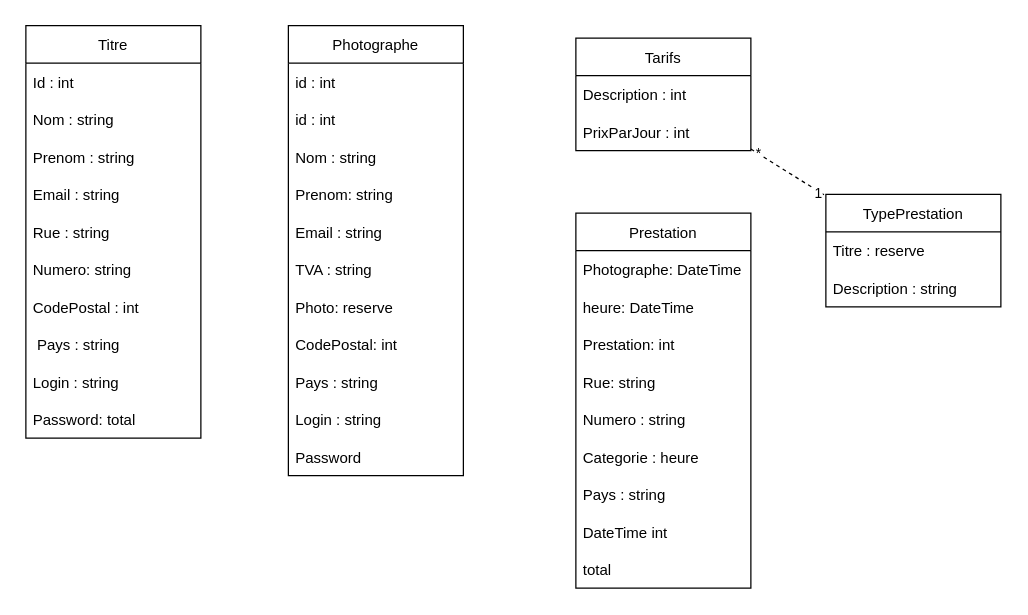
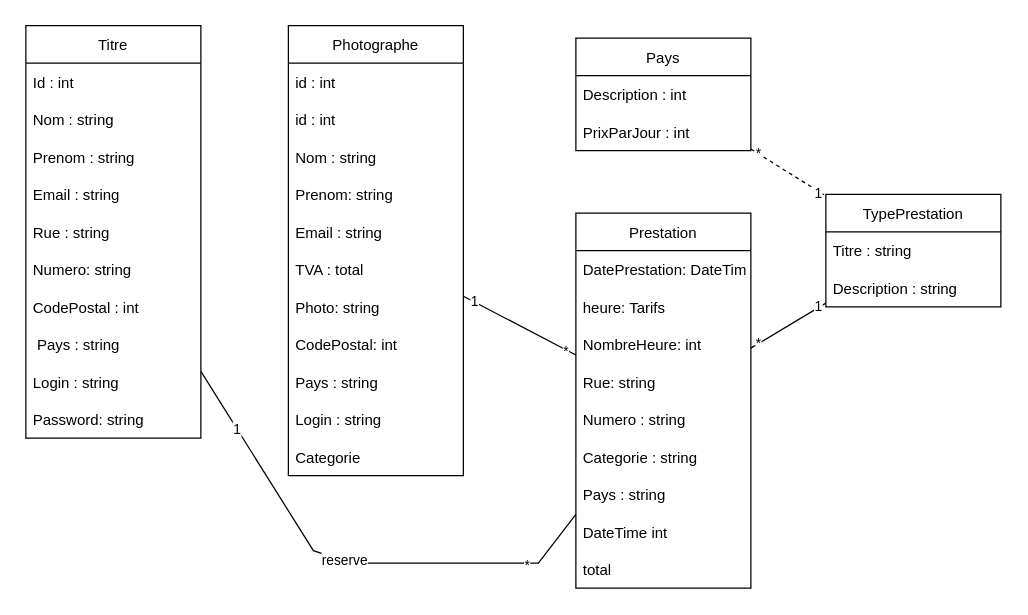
(663, 58) -> (663, 58)
(888, 251) -> (882, 251)
(338, 270) -> (333, 270)
(665, 270) -> (676, 270)
(350, 308) -> (344, 308)
(640, 308) -> (631, 308)
none -> (519, 326)
none -> (788, 326)
(638, 345) -> (644, 345)
(90, 420) -> (94, 420)
(329, 458) -> (331, 458)
(646, 458) -> (648, 458)
none -> (349, 562)
